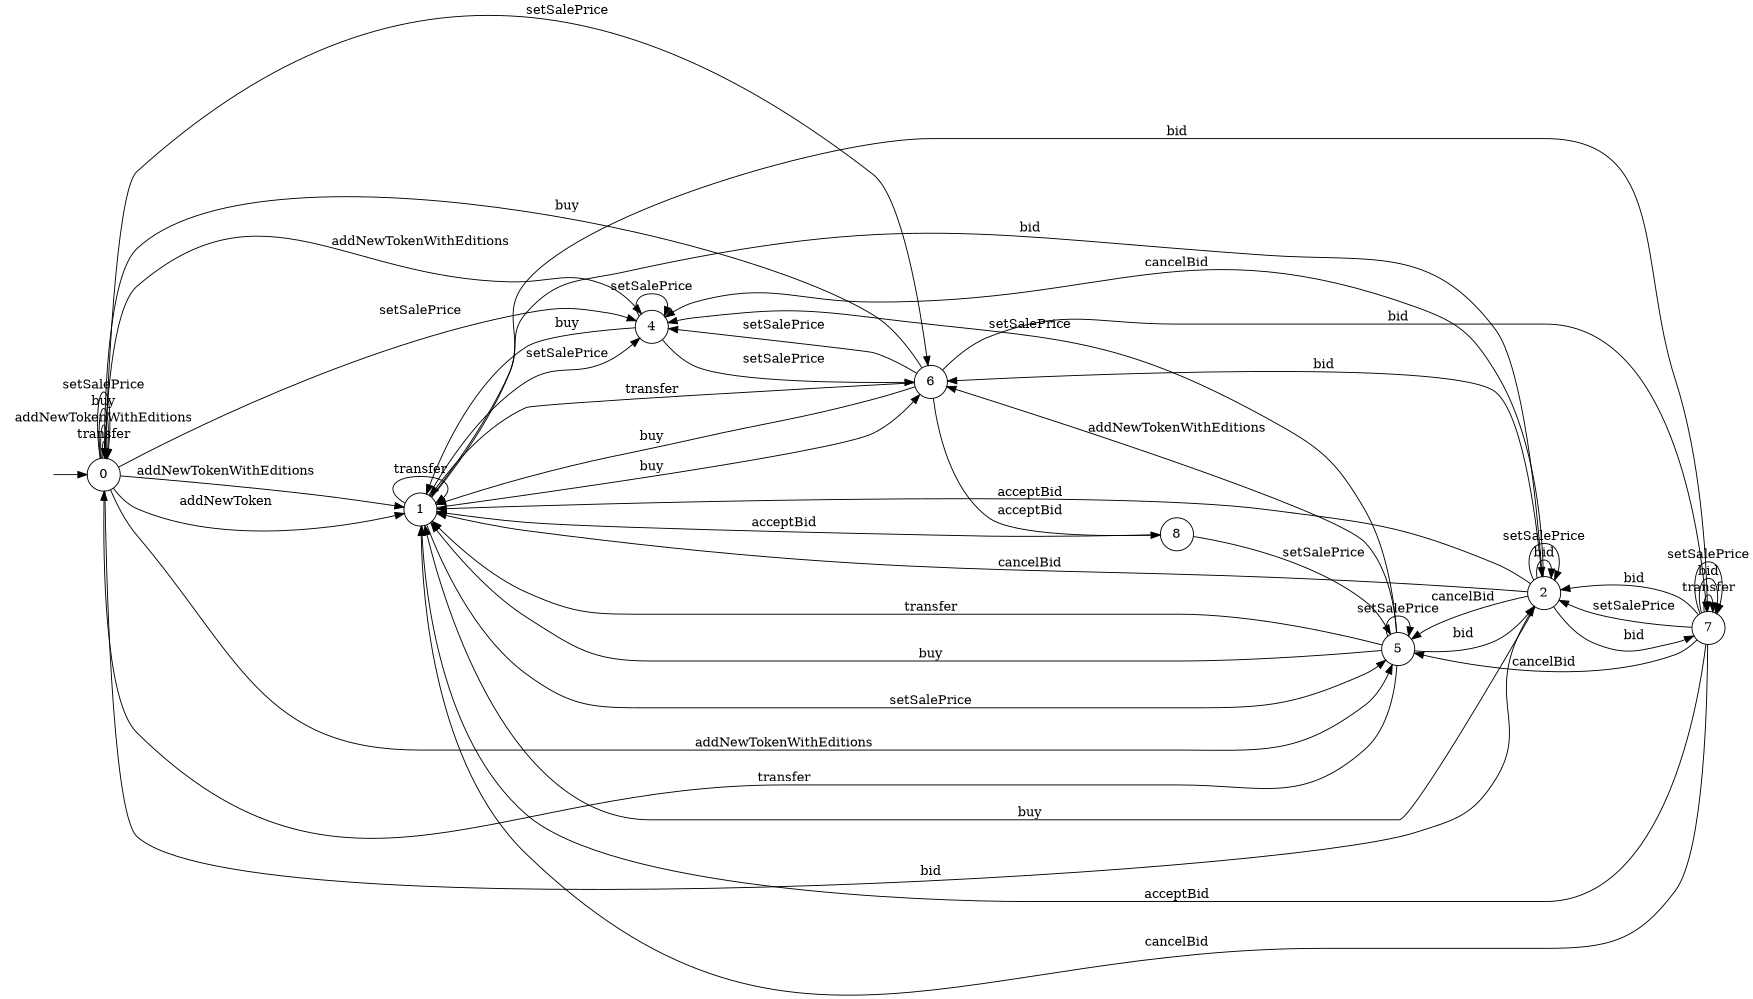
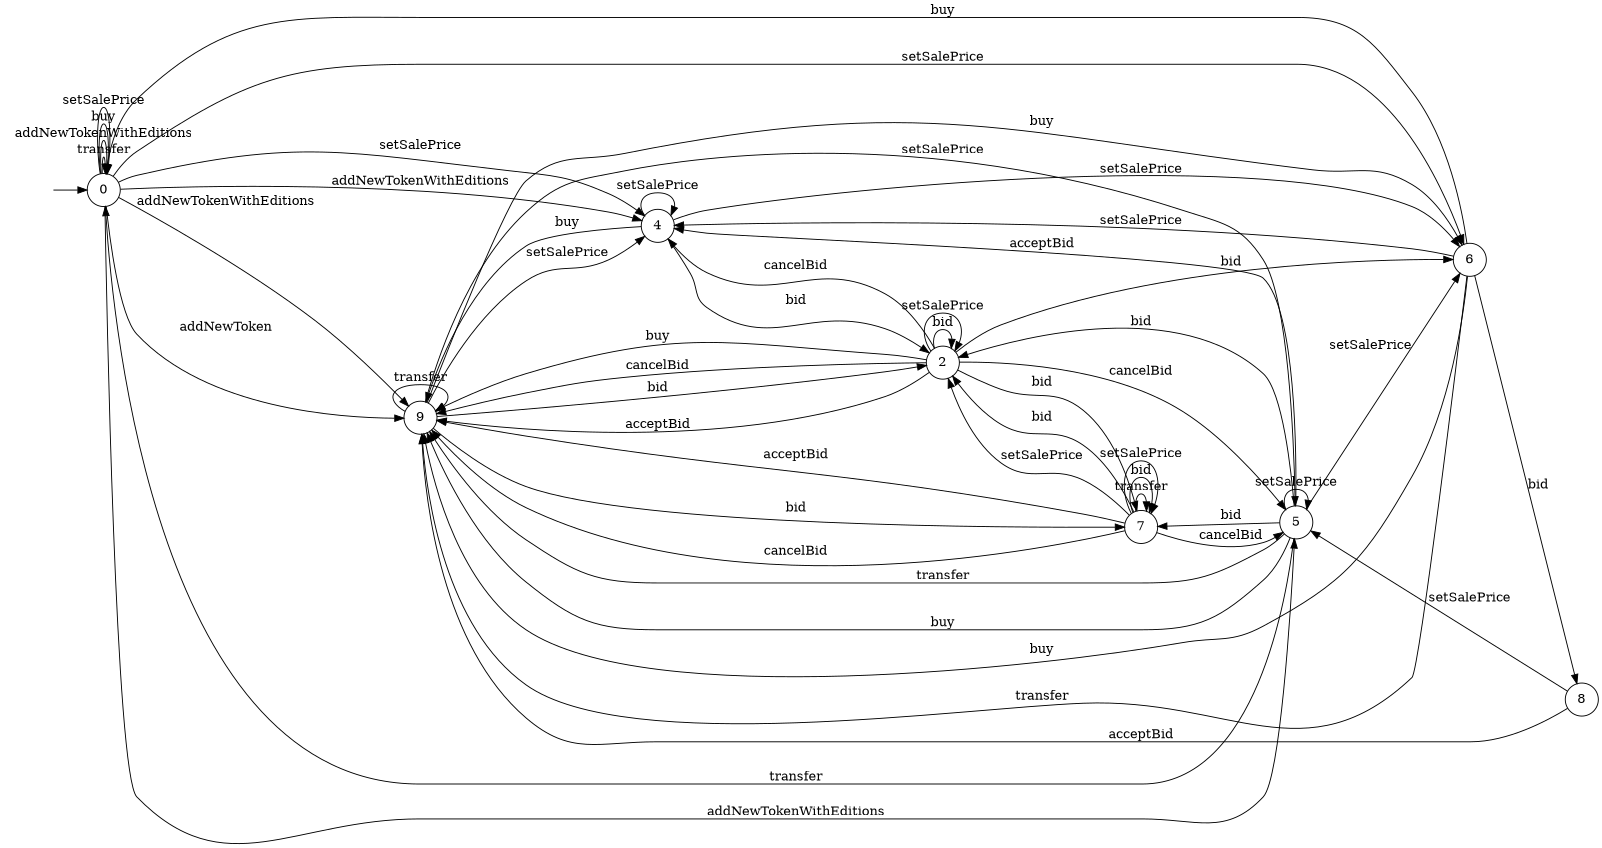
(1411, 324) -> (1223, 524)
(1030, 325) -> (1042, 244)
(1177, 428) -> (1371, 346)
(420, 510) -> (420, 418)
(1030, 511) -> (1538, 485)
(736, 887) -> (775, 327)
